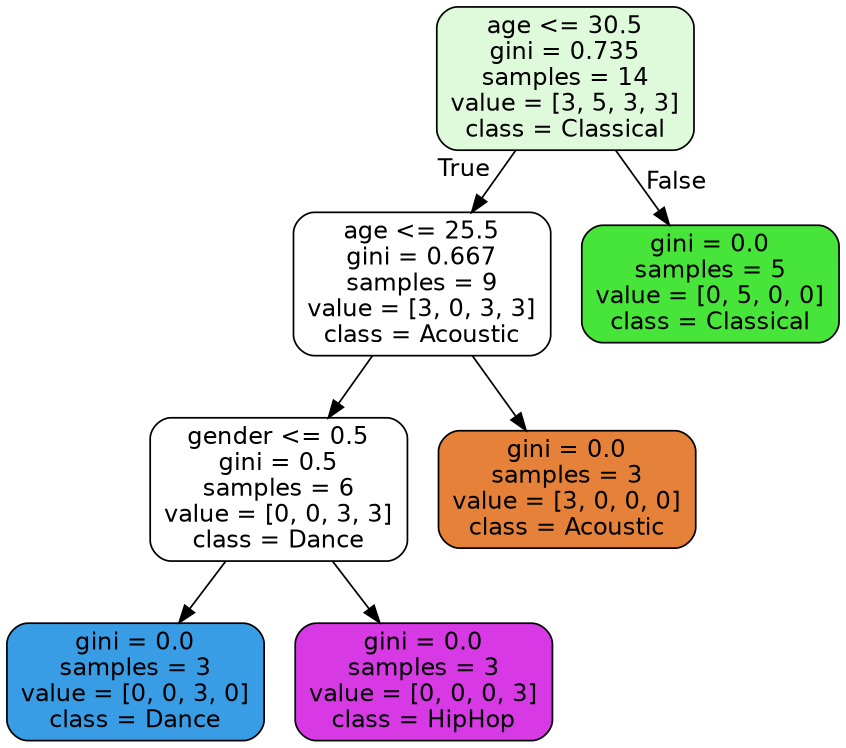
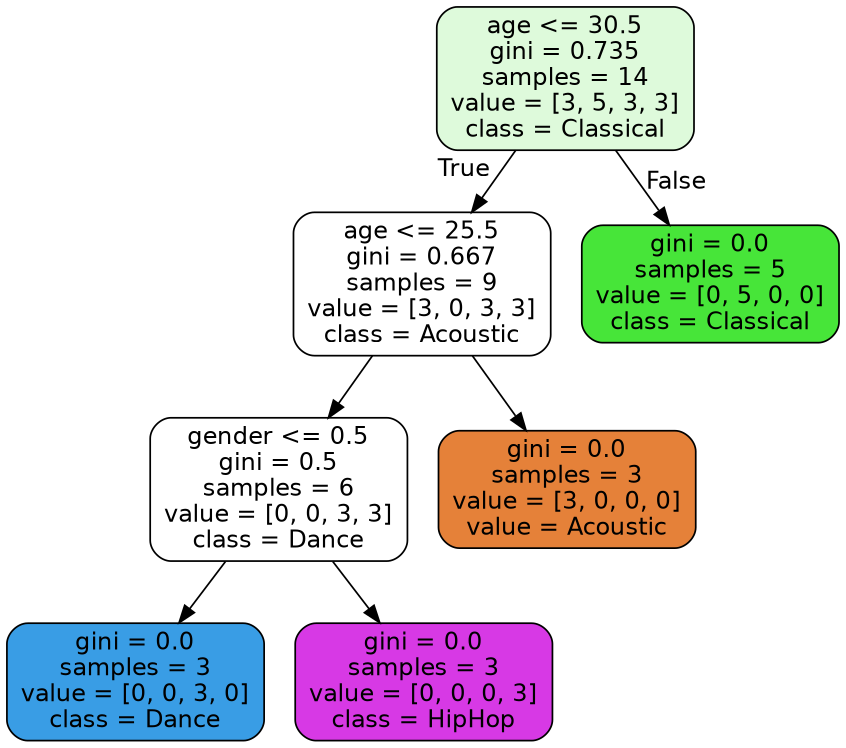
(567, 489) -> (567, 489)
